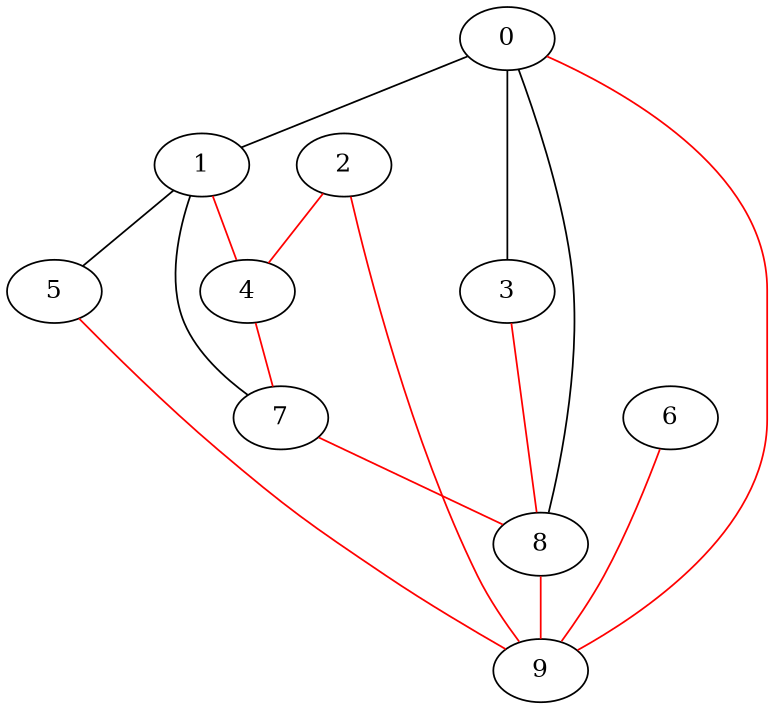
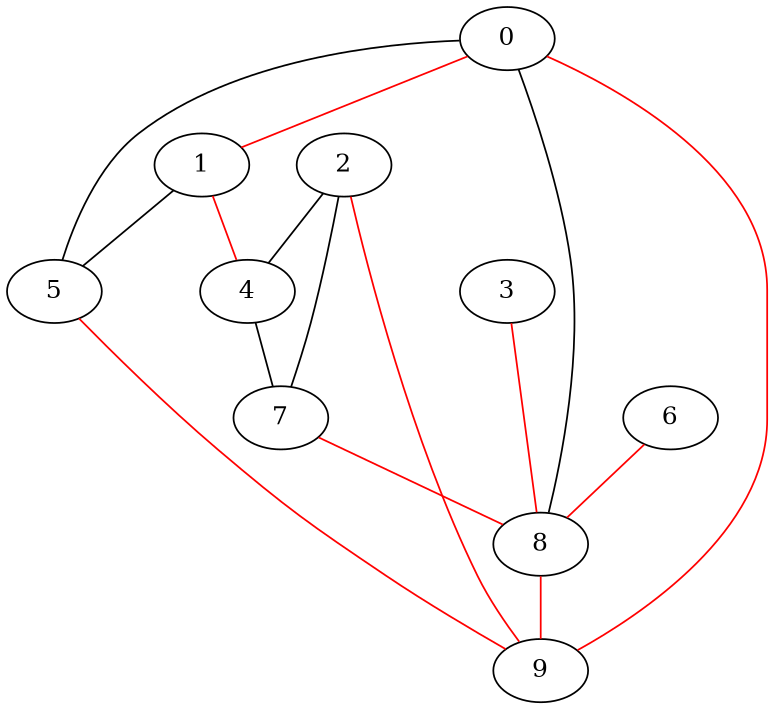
(354, 102) -> (354, 102)
(507, 165) -> (221, 87)
(296, 228) -> (296, 228)
(179, 307) -> (318, 293)
(264, 355) -> (264, 355)
(618, 549) -> (606, 481)
